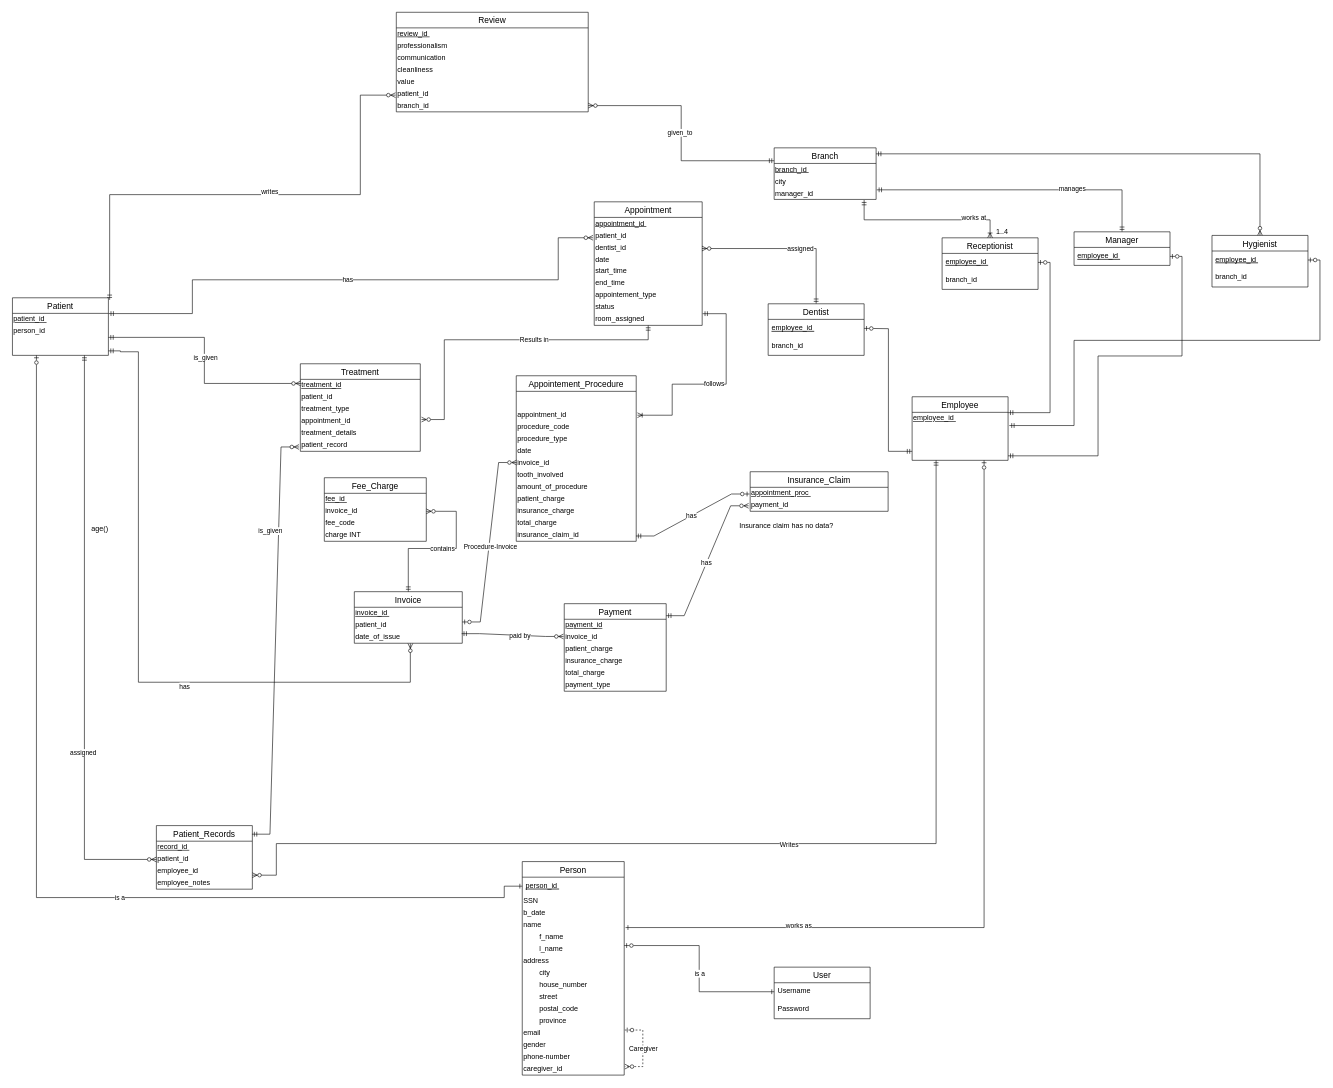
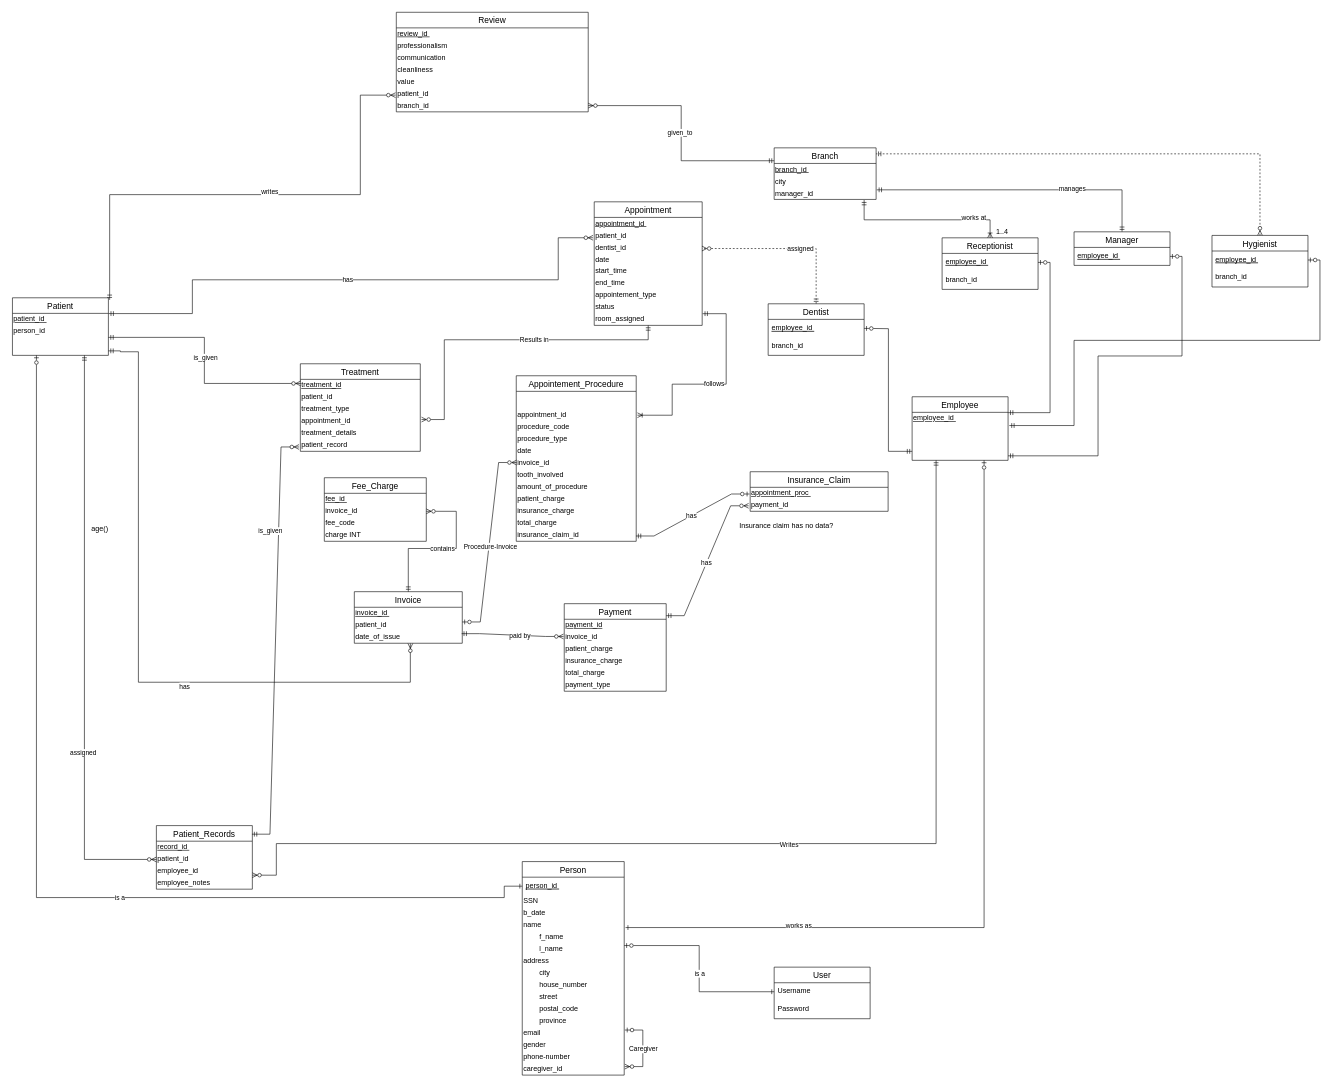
(1108, 154) -> (1108, 154)
(746, 249) -> (746, 249)
(643, 1052) -> (643, 1052)
